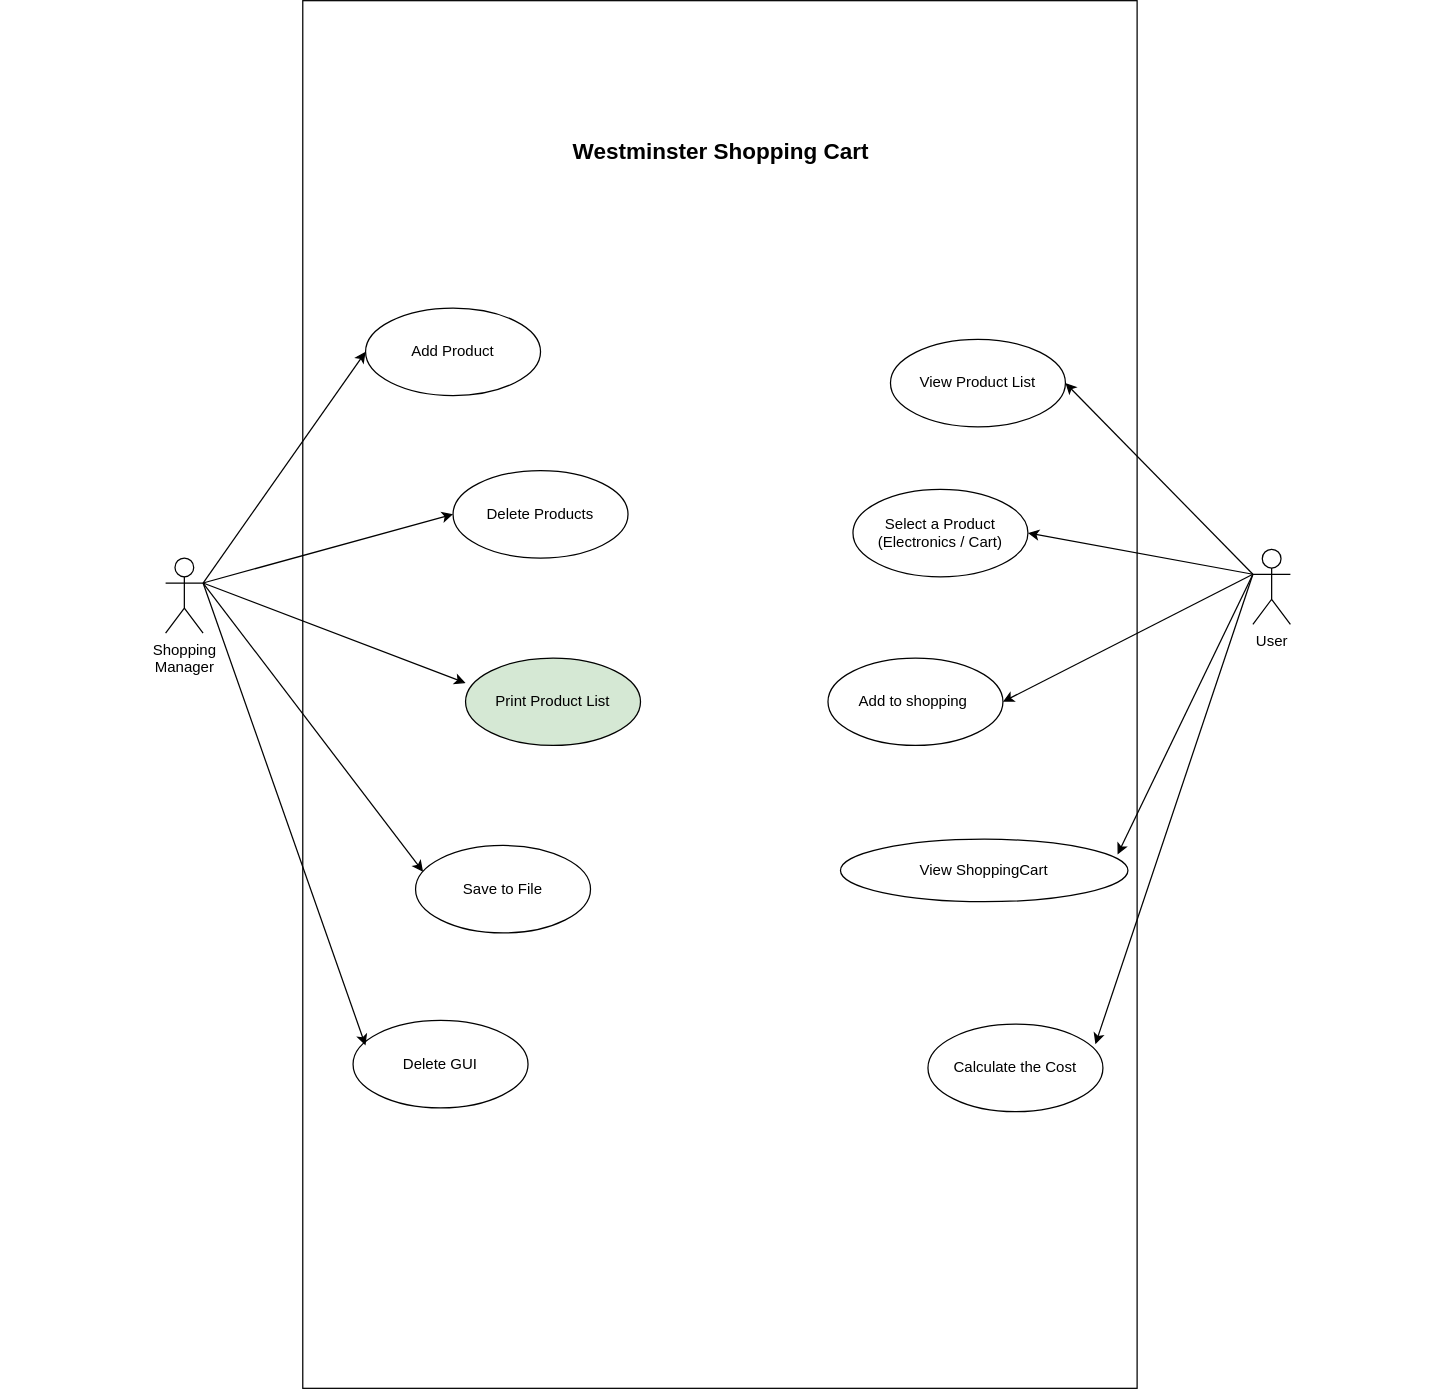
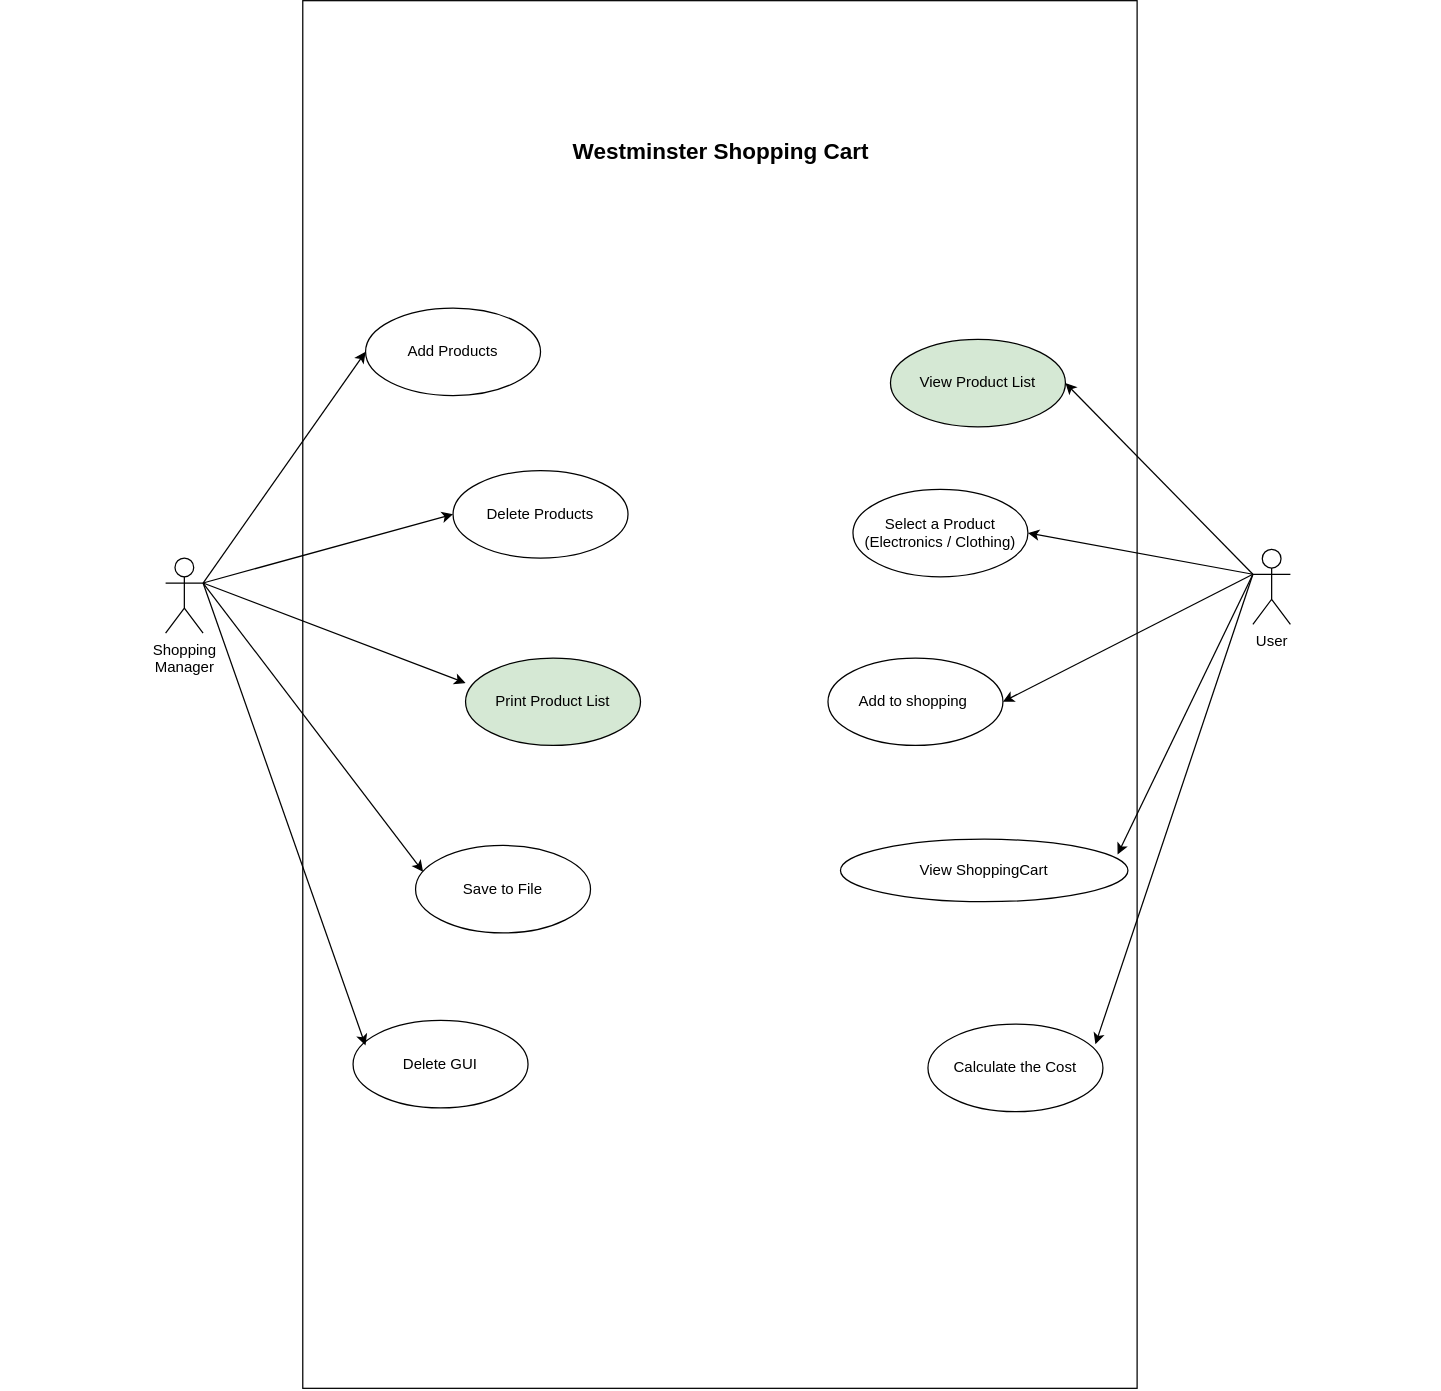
(453, 352) -> (453, 352)
(978, 383) -> (978, 383)
(941, 533) -> (941, 533)
